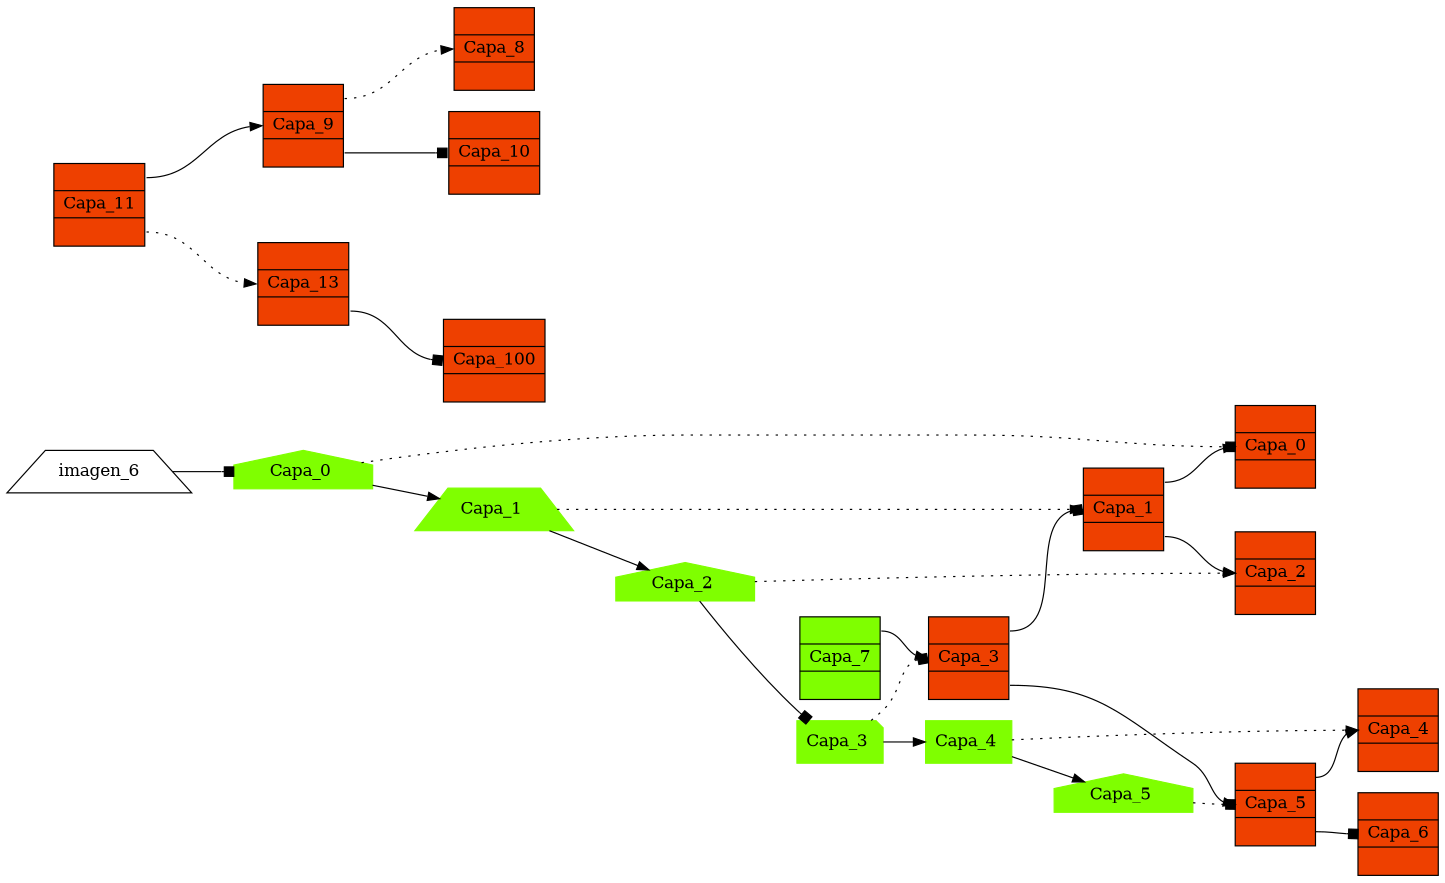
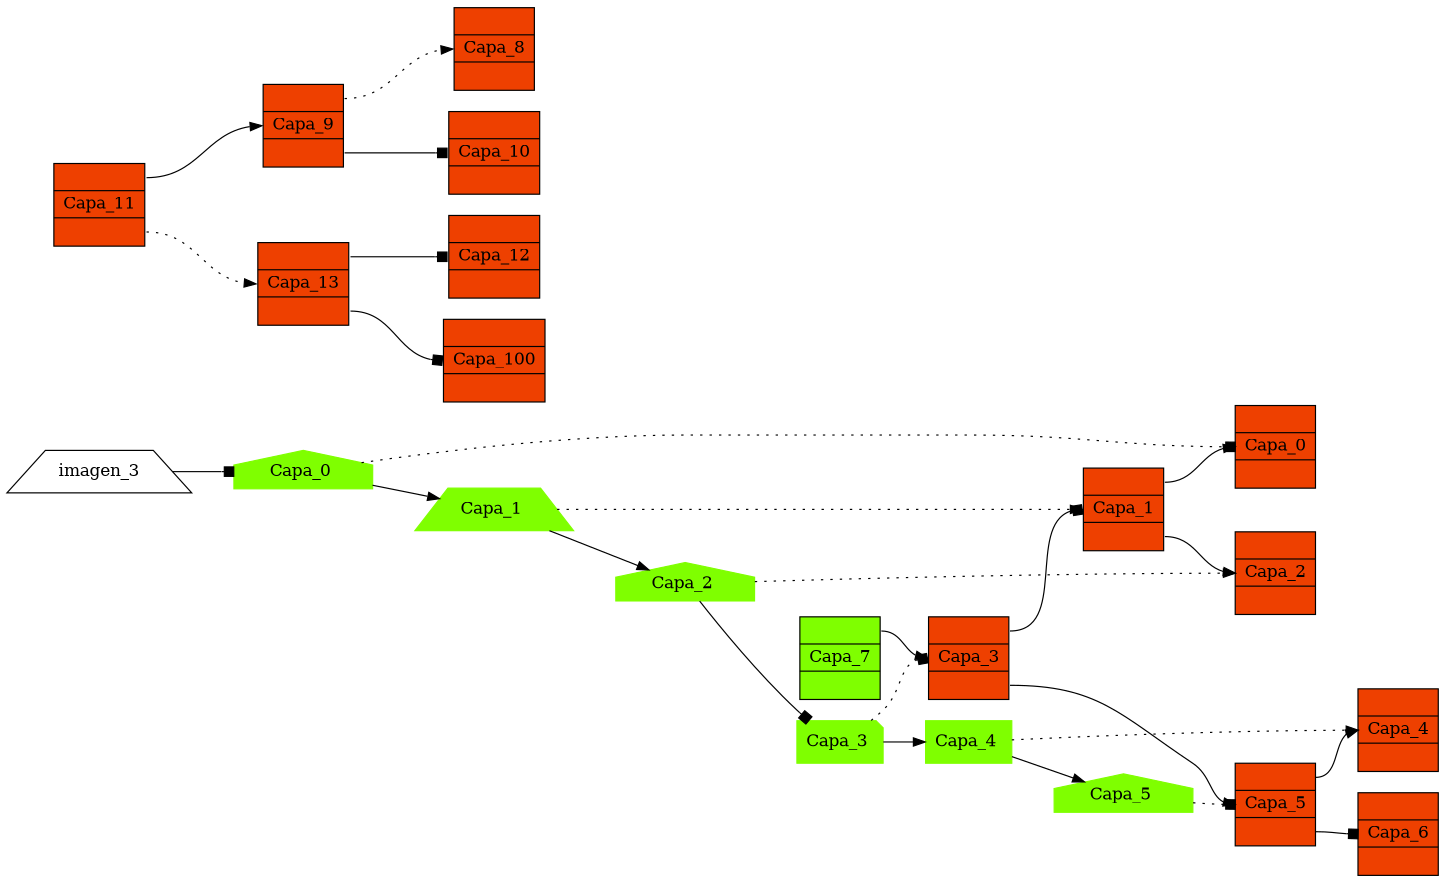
none -> (494, 257)
(99, 472) -> (99, 472)
